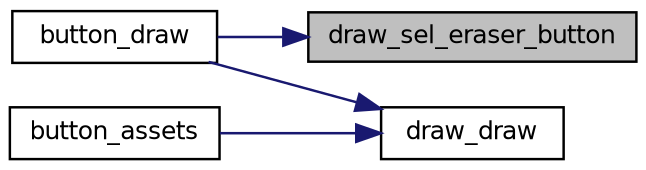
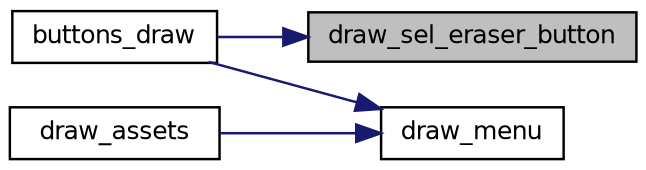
(115, 37) -> (115, 37)
(115, 133) -> (115, 133)
(472, 133) -> (472, 133)
